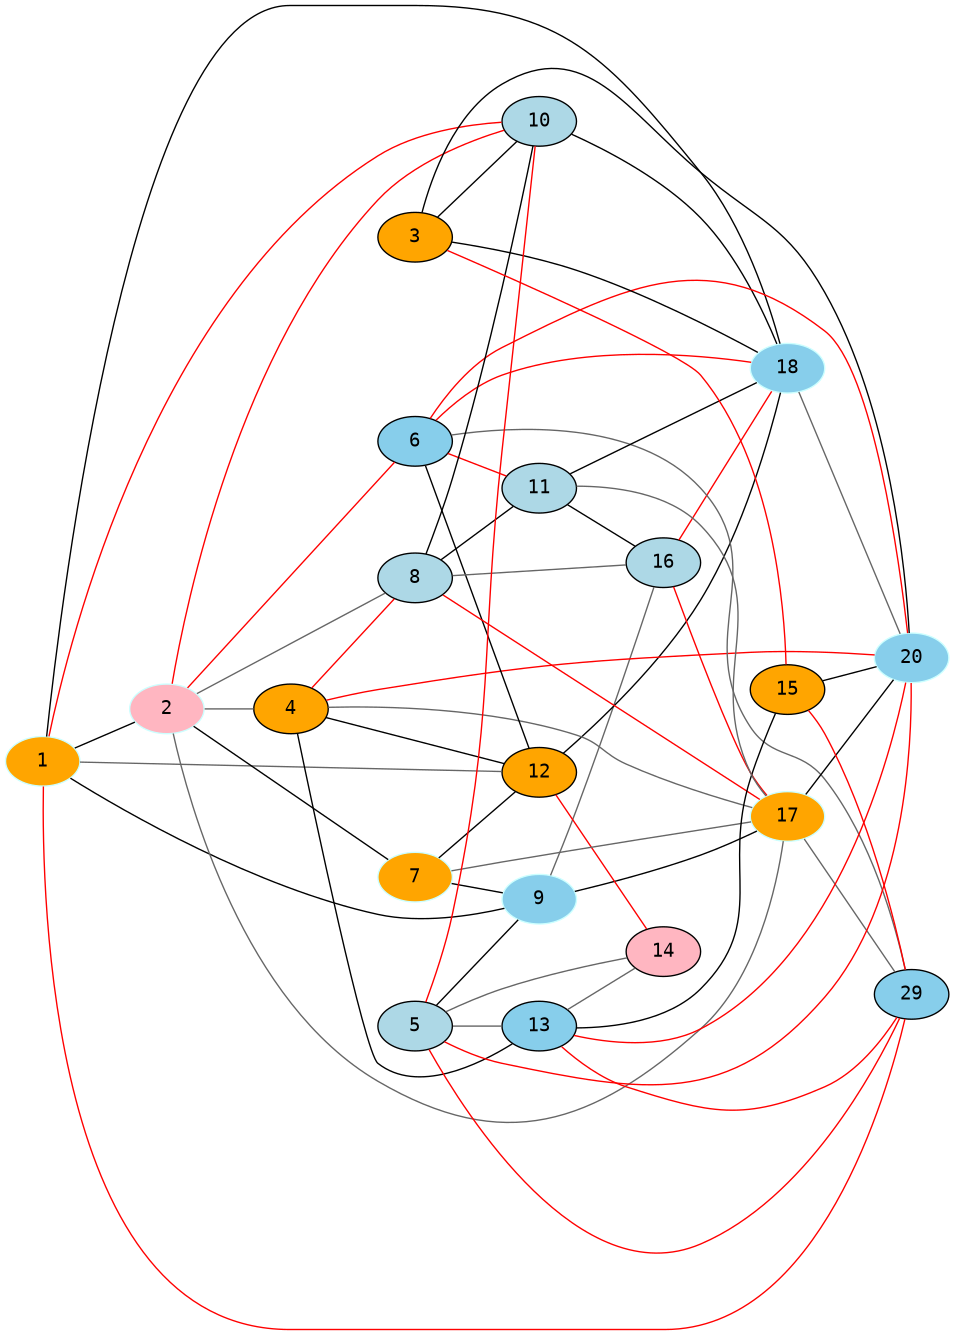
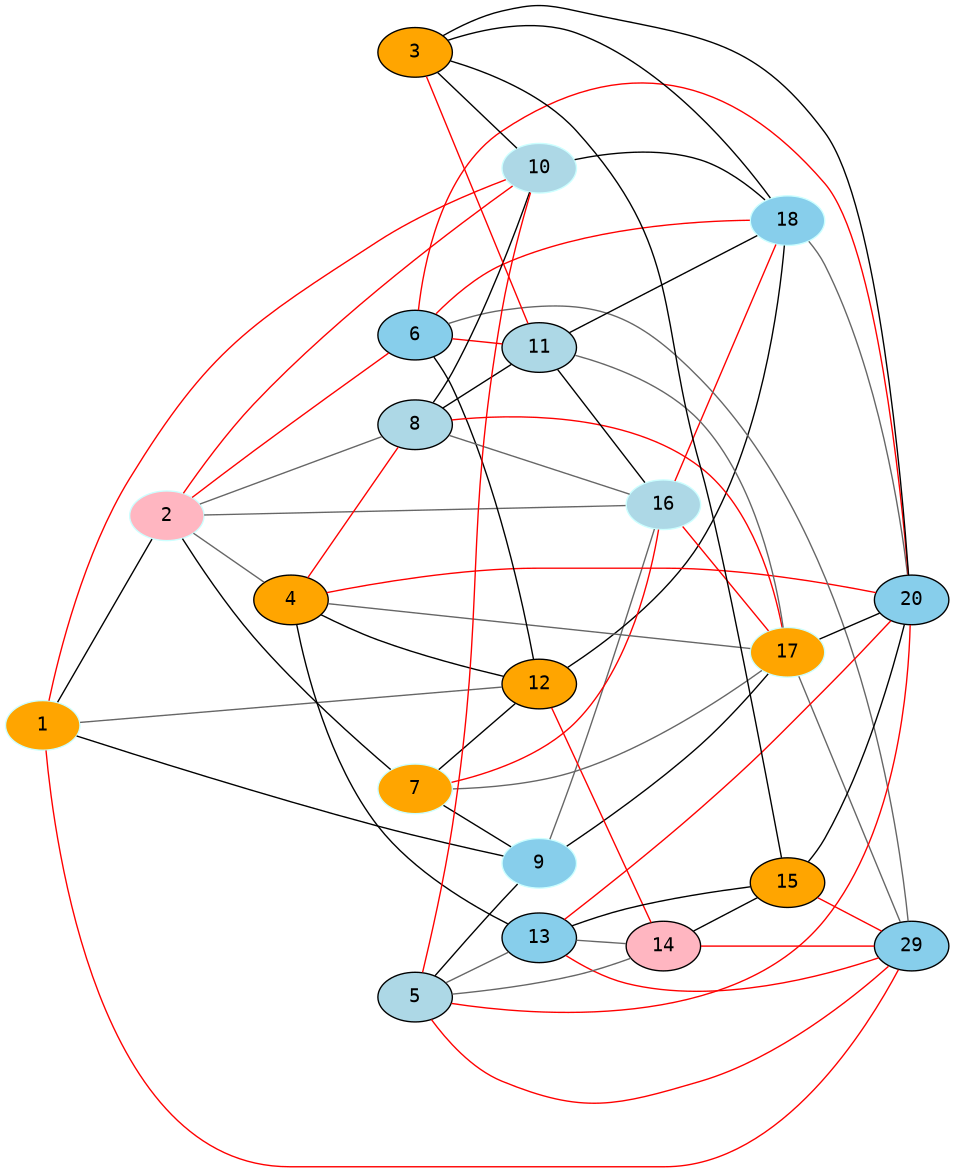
(231, 37) -> none
(539, 121) -> (539, 168)
none -> (470, 181)
(707, 385) -> (683, 391)
(663, 563) -> (663, 505)
(912, 658) -> (912, 600)
none -> (588, 708)
none -> (726, 914)
none -> (783, 946)
(447, 1112) -> (415, 510)
